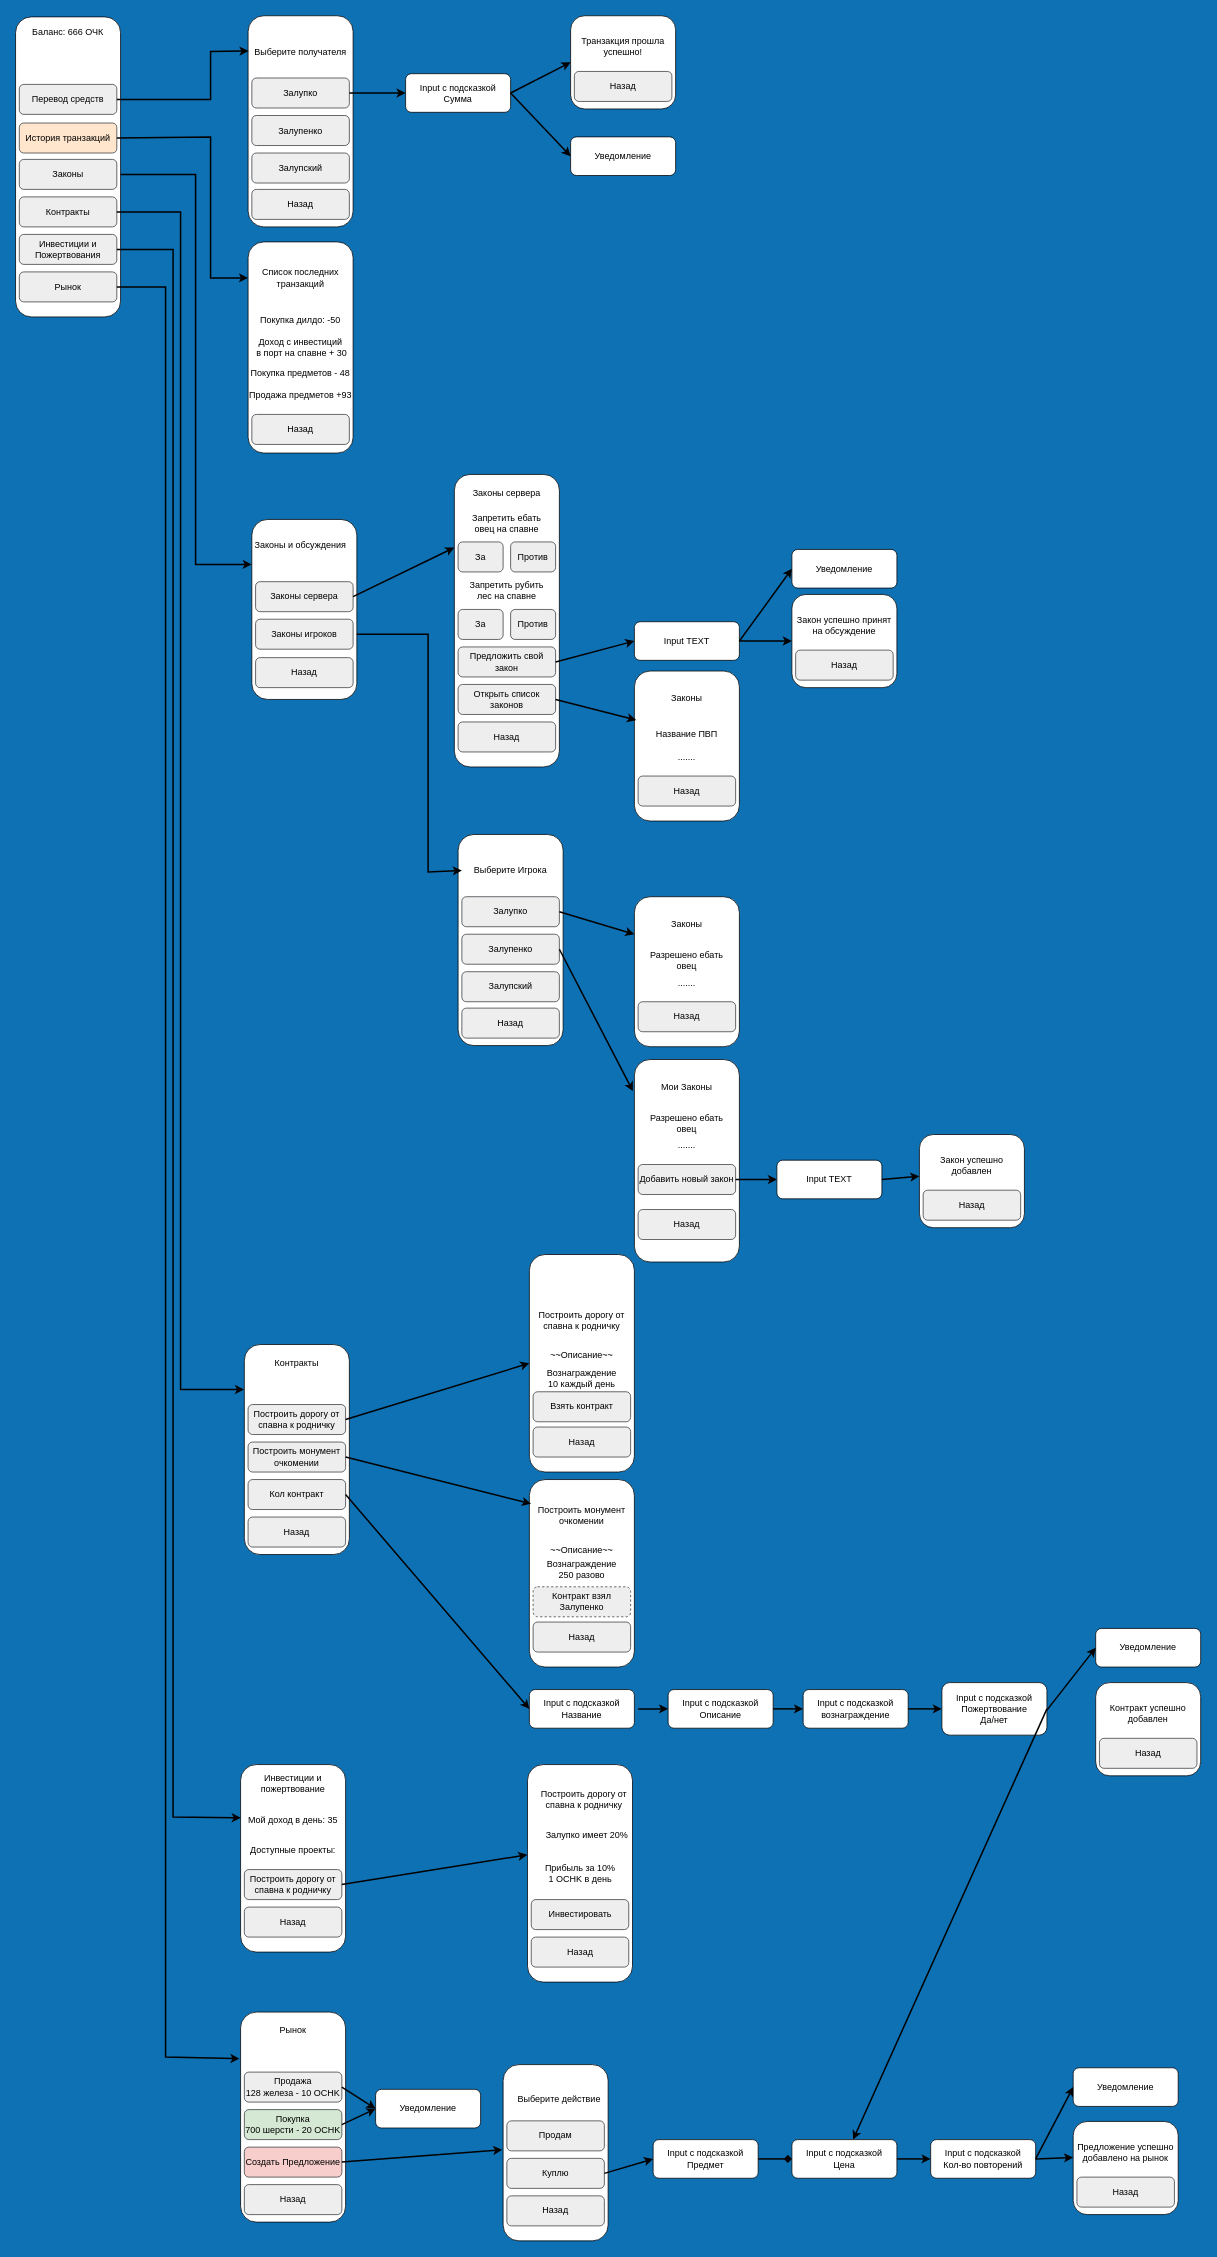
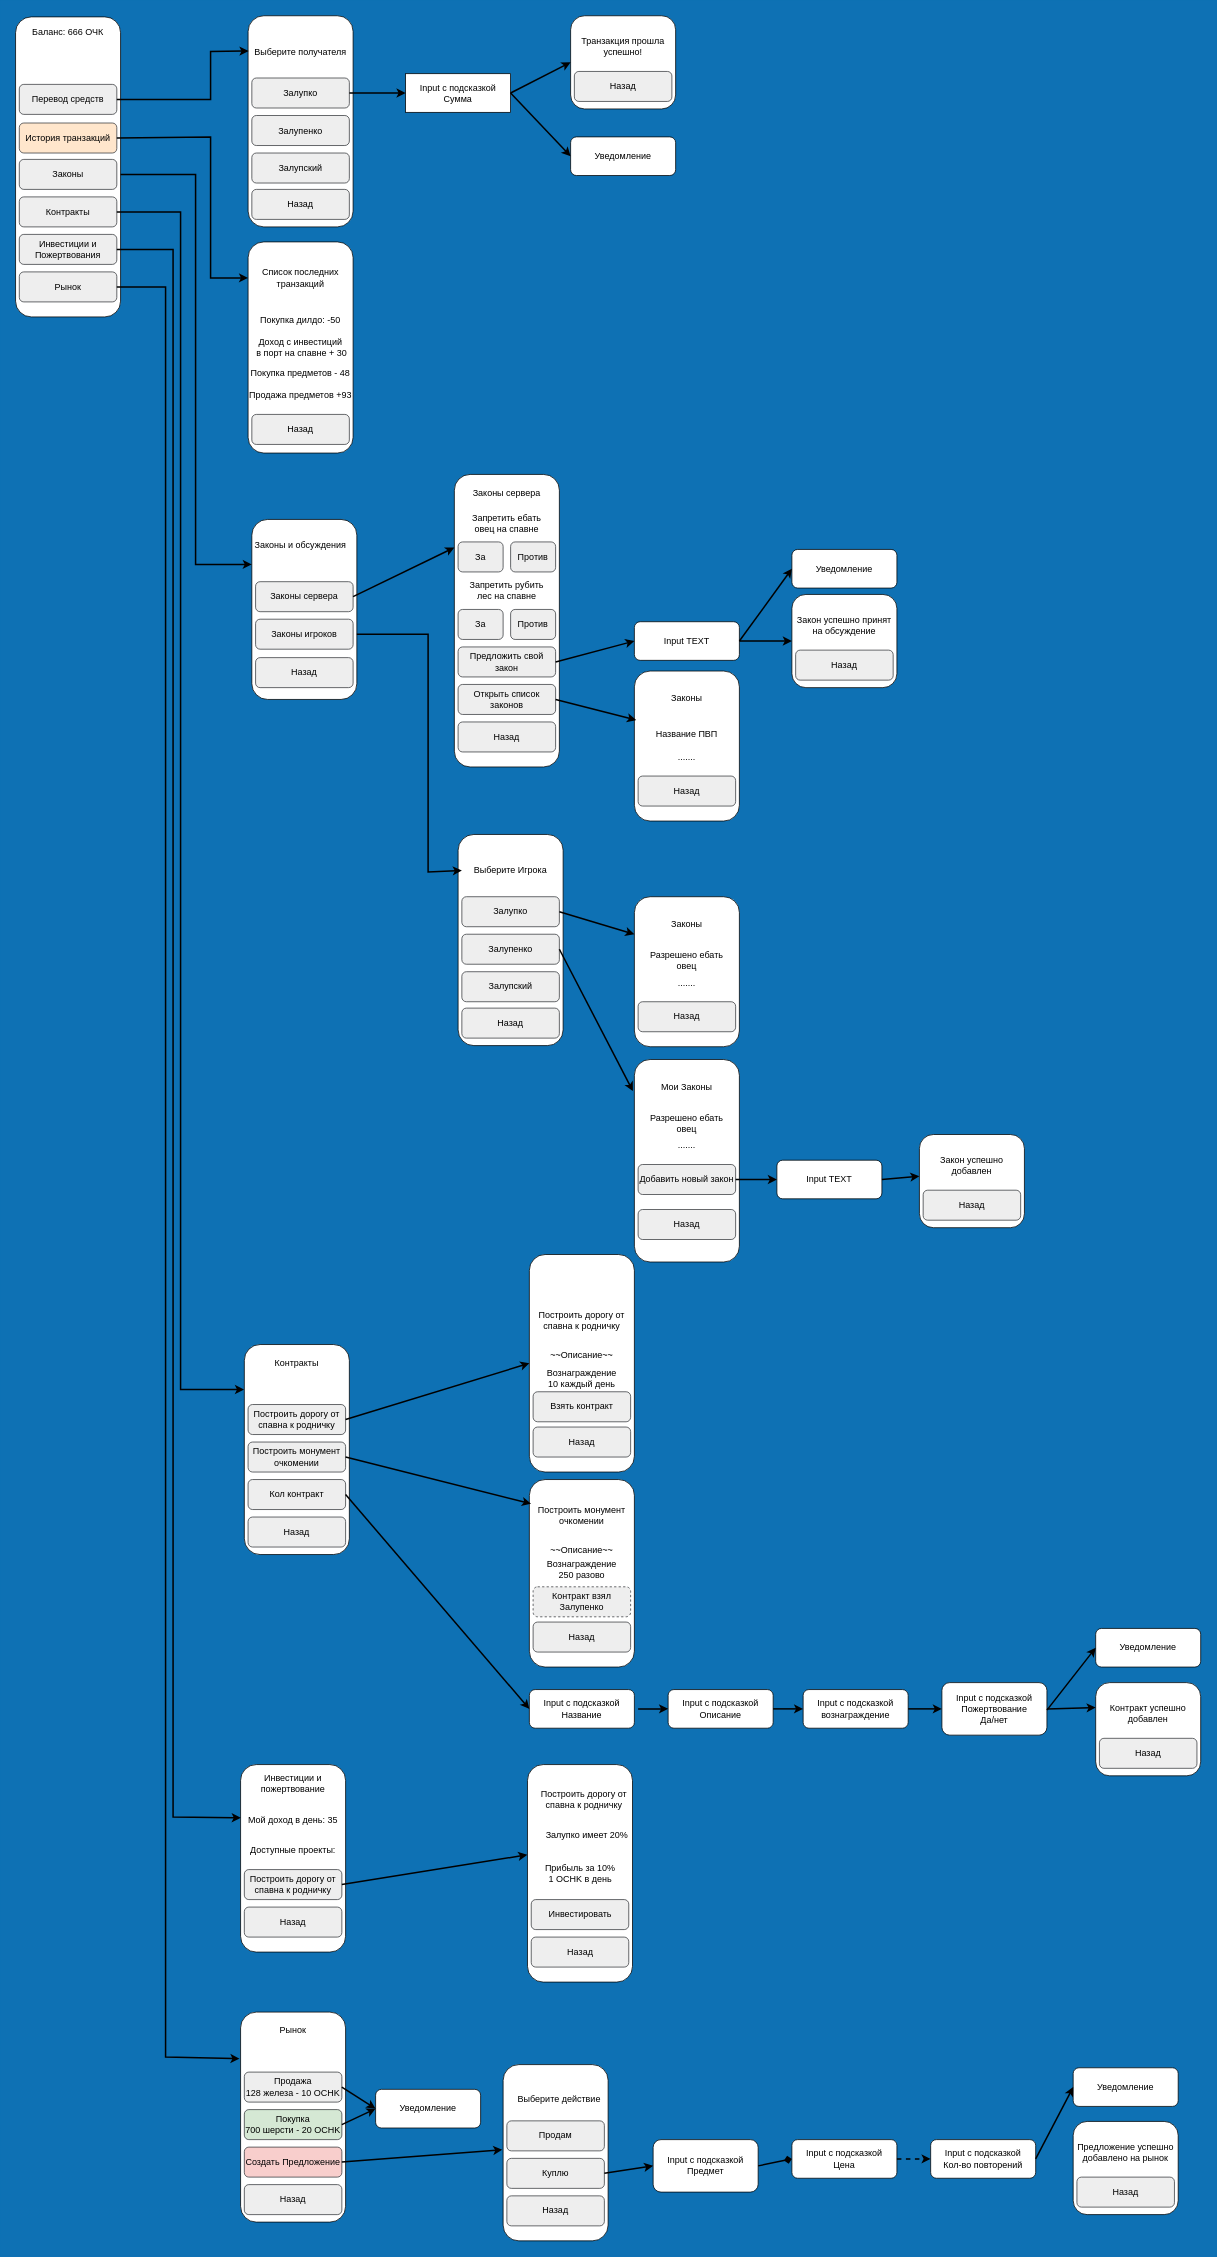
(458, 93) -> (458, 93)
(951, 1921) -> (1069, 1708)
(1051, 2158) -> none
(705, 2159) -> (705, 2166)
(911, 2159) -> (911, 2159)
